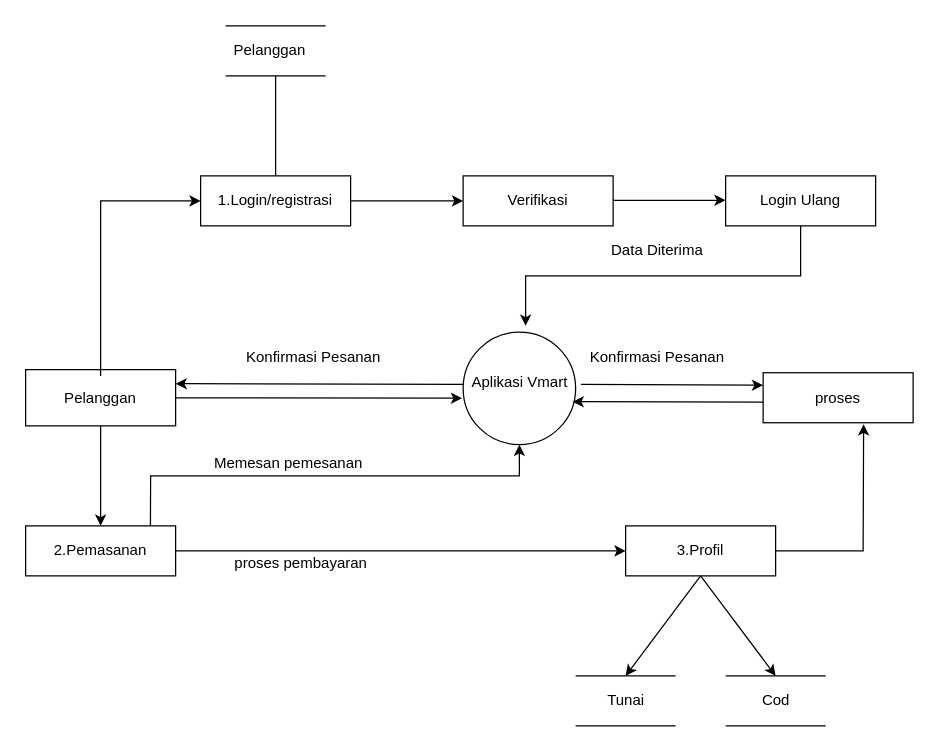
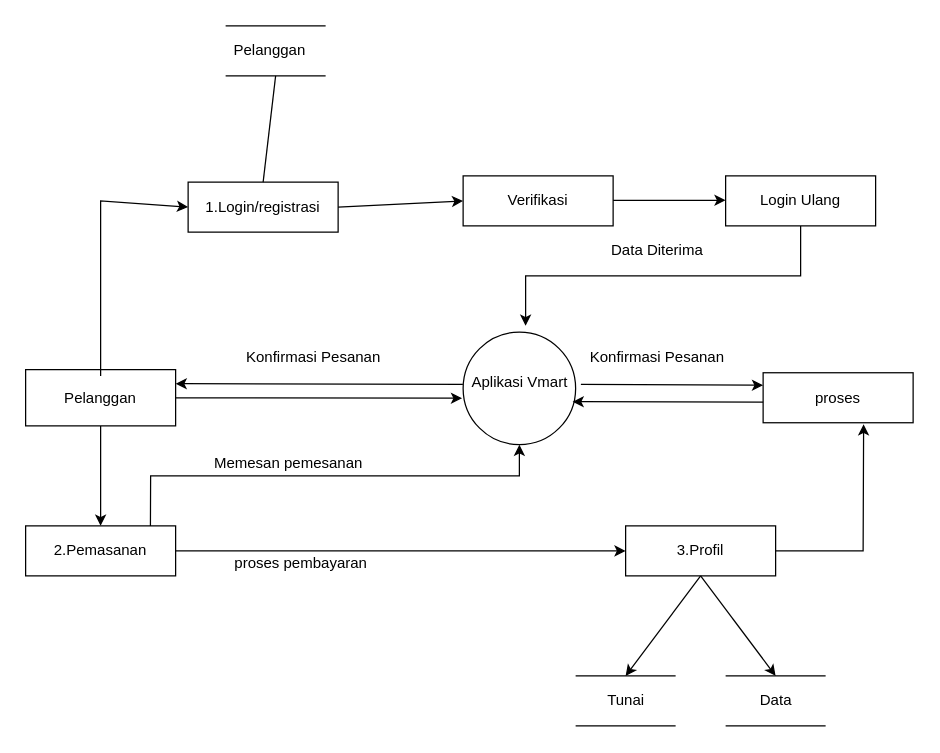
(276, 201) -> (263, 207)
(776, 701) -> (776, 701)
